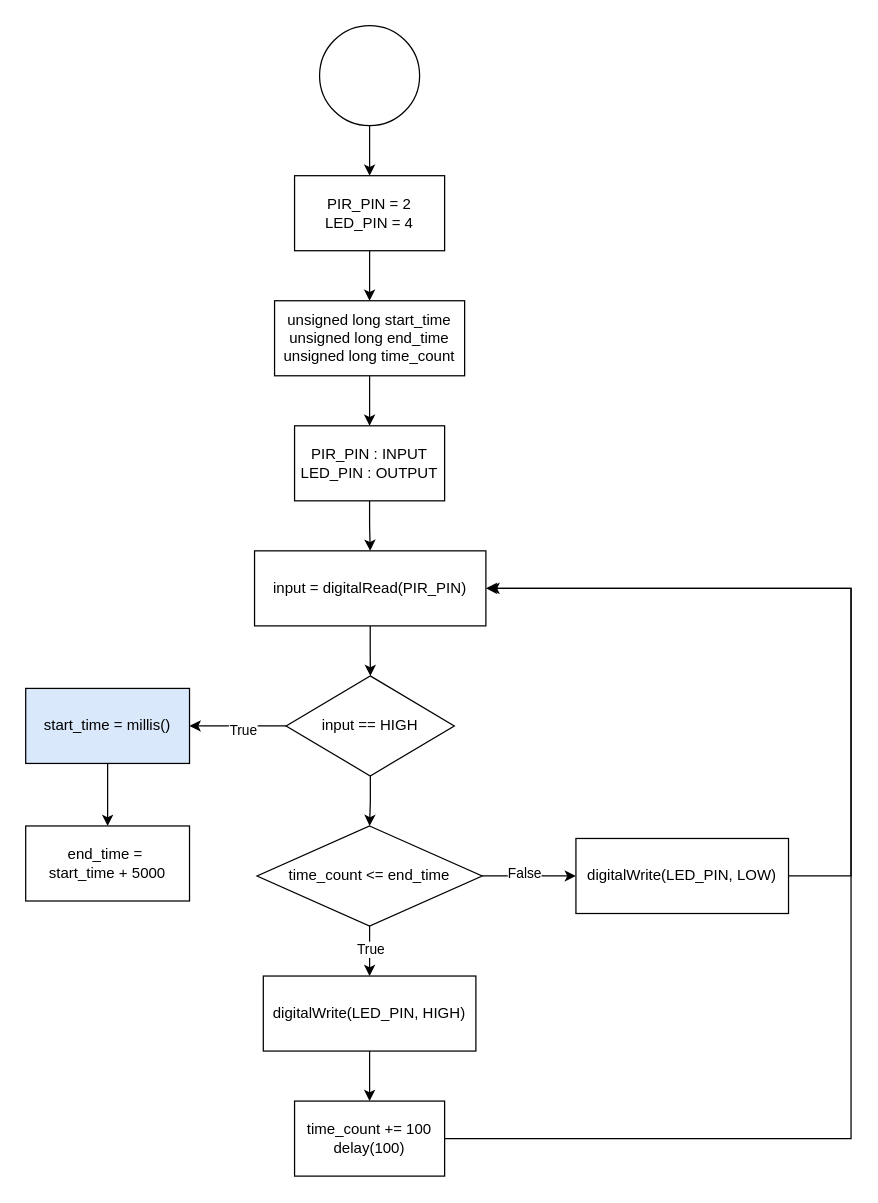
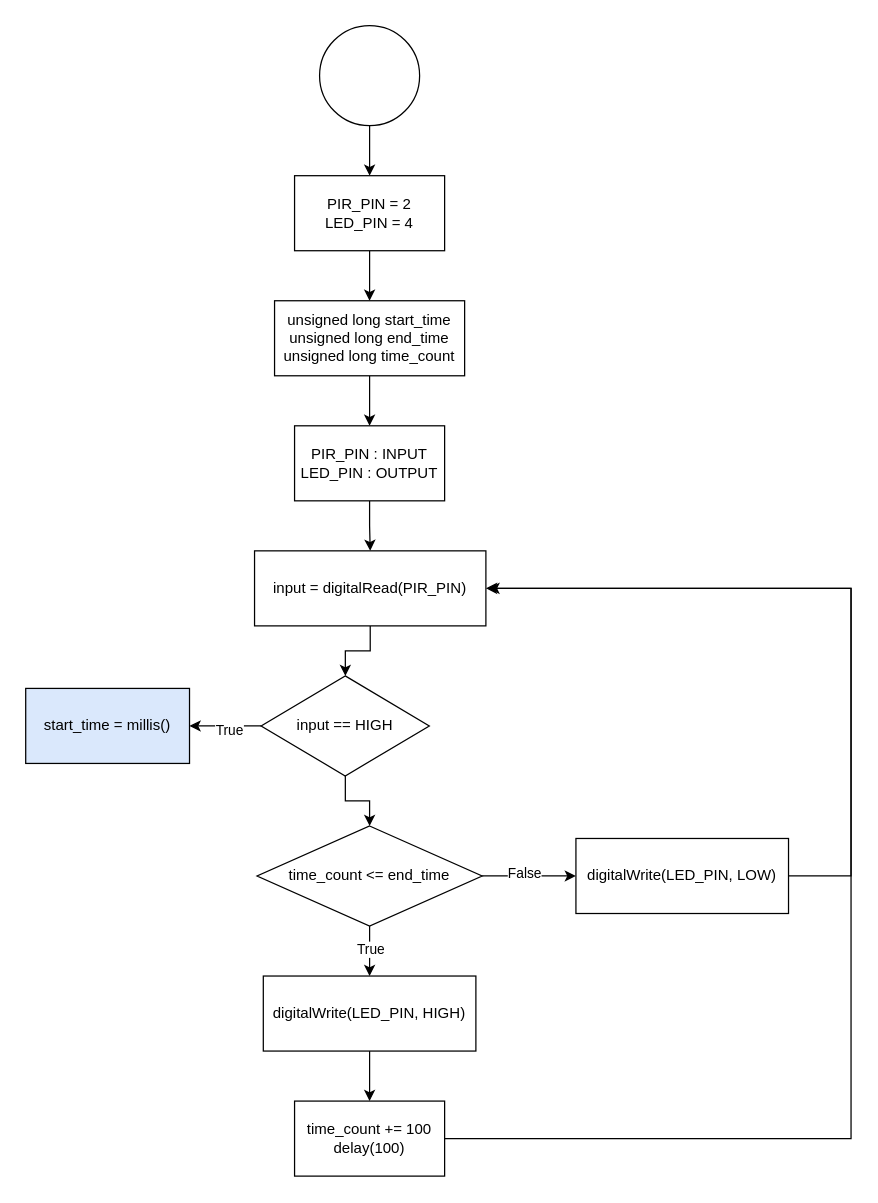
(370, 726) -> (345, 726)
(108, 790) -> none
(108, 863) -> none
